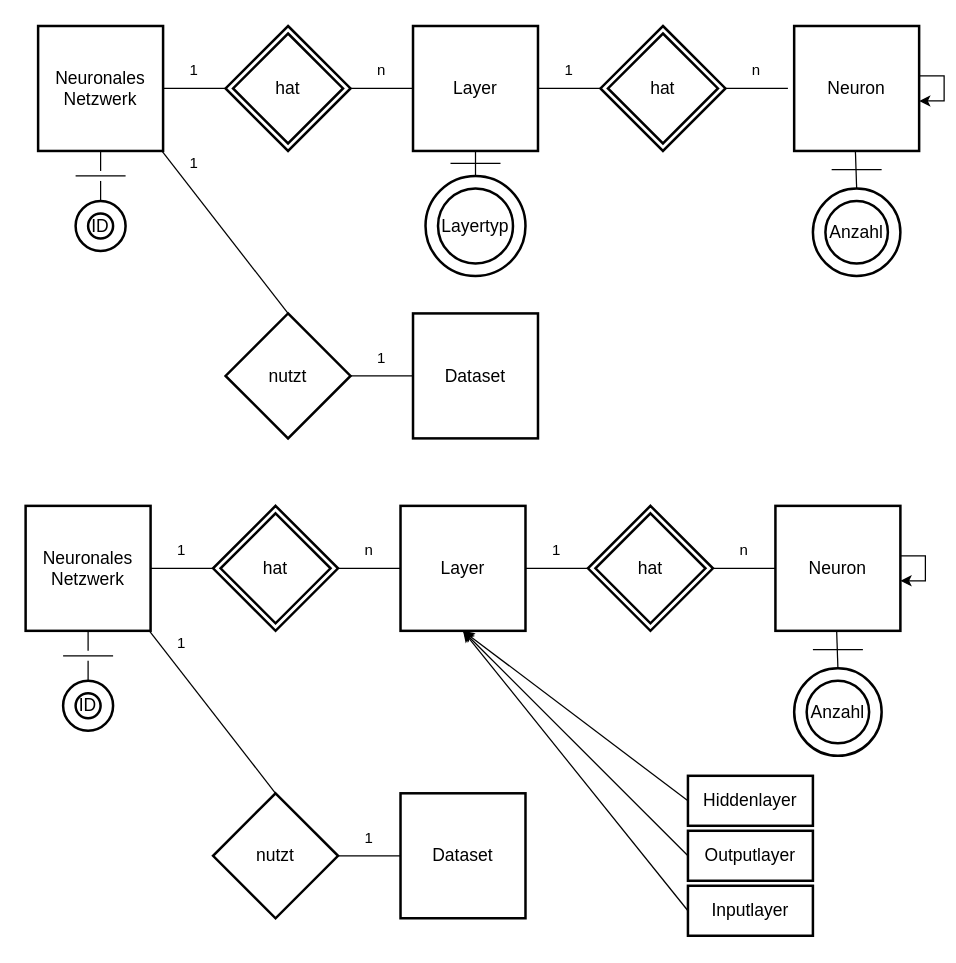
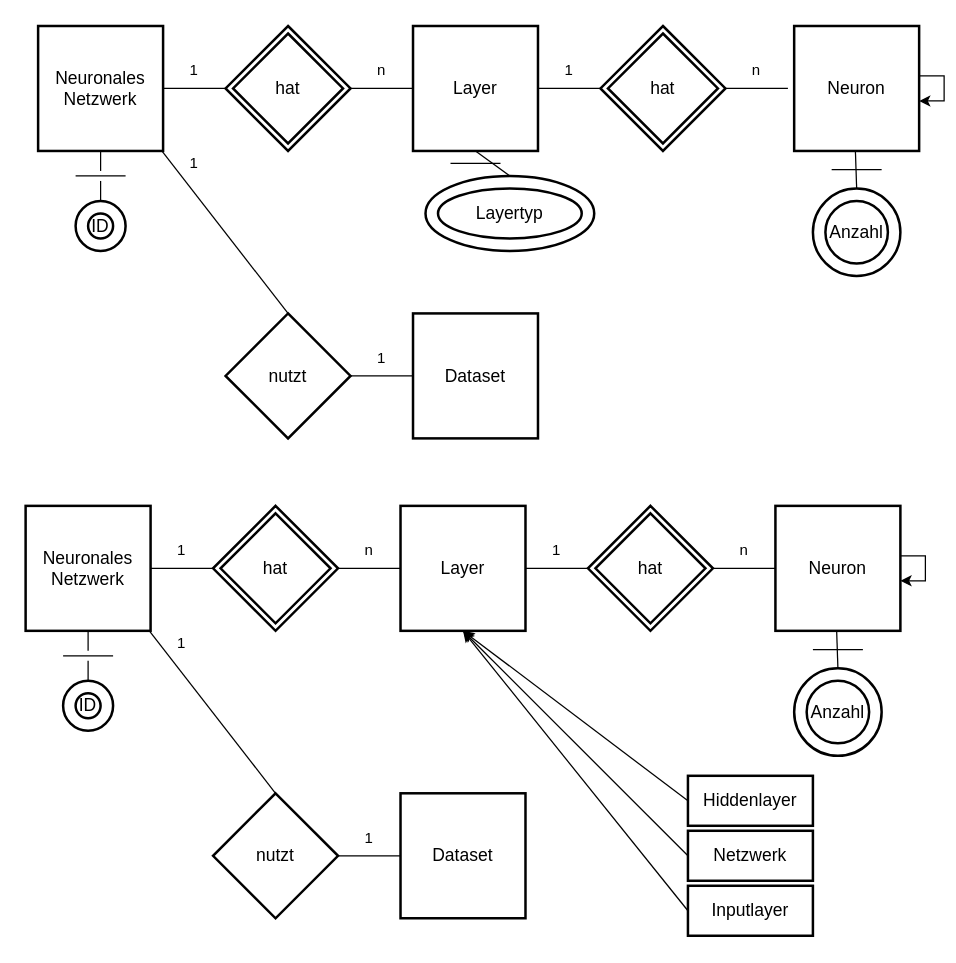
(476, 226) -> (510, 213)
(751, 856) -> (751, 856)
